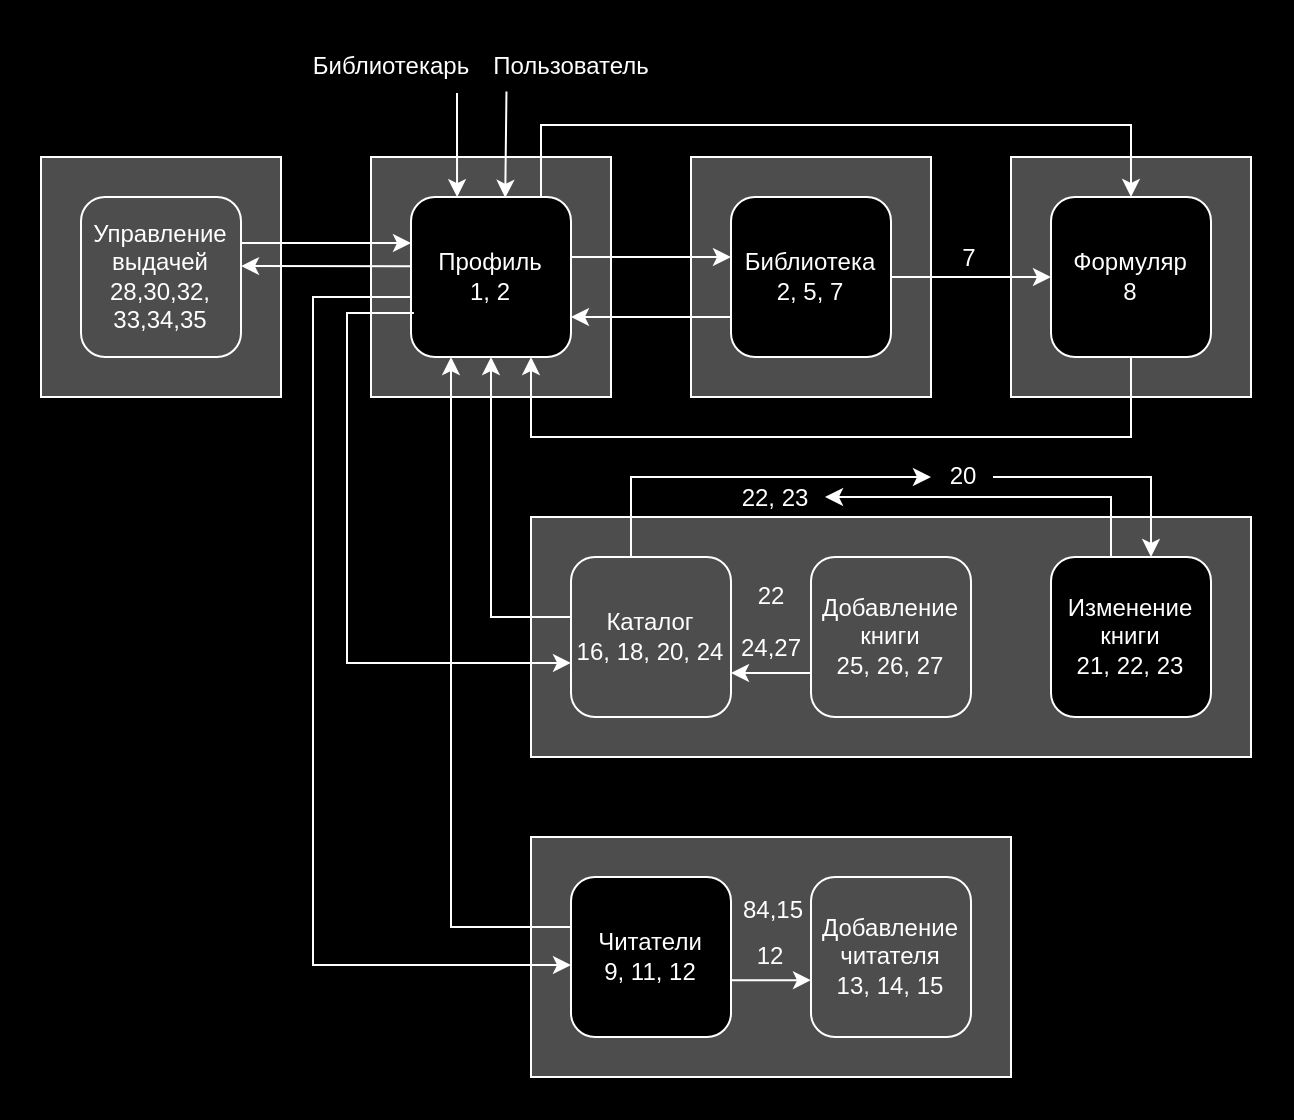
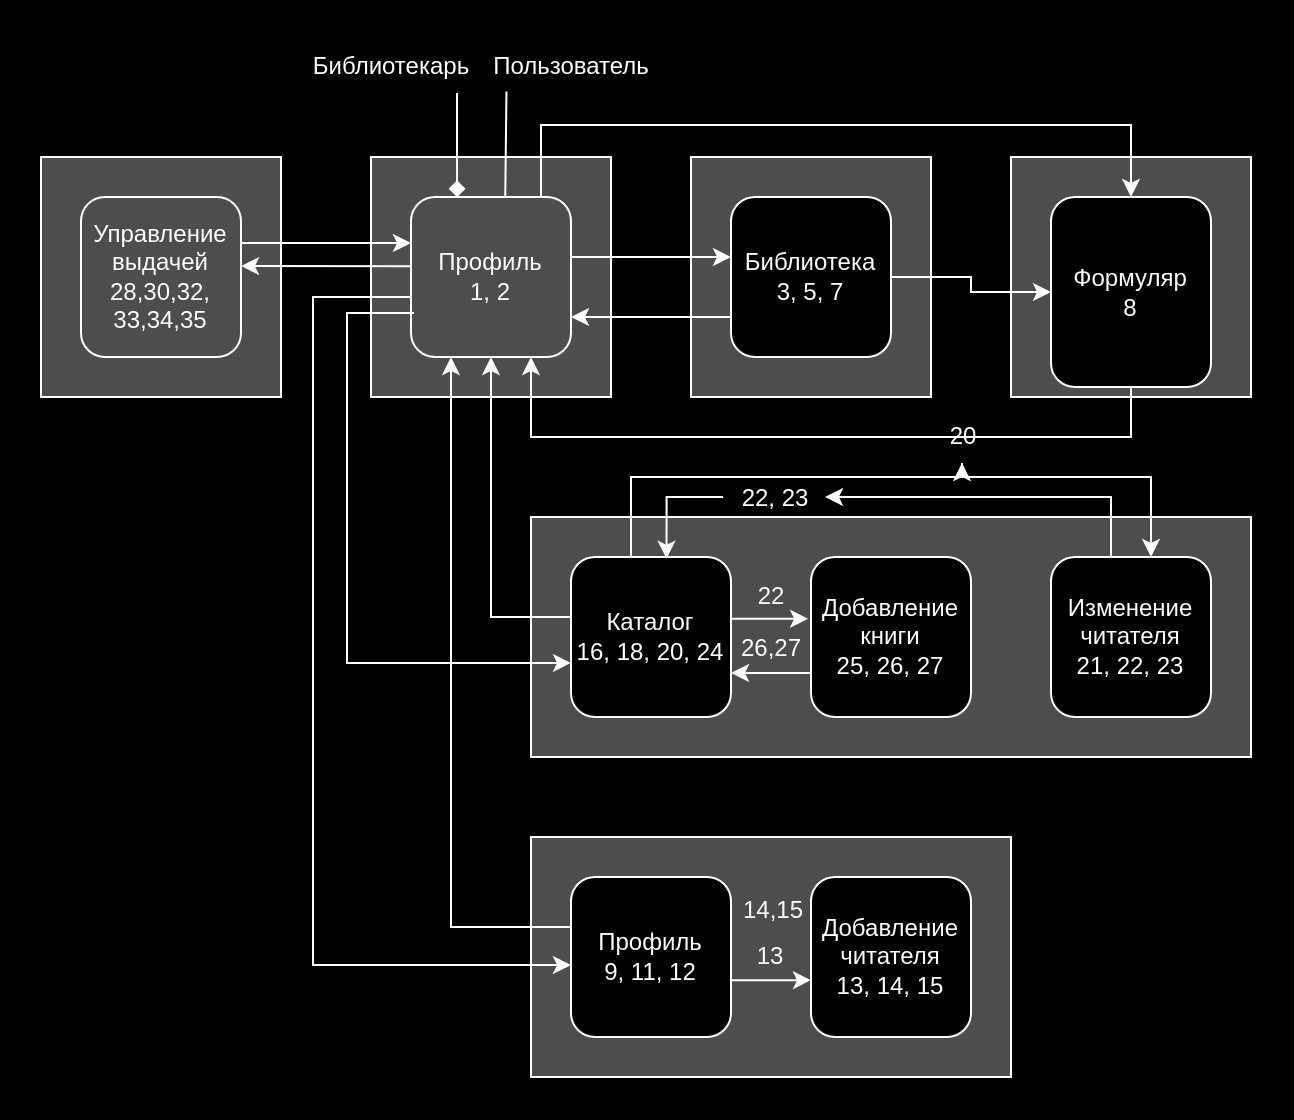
(457, 182) -> (457, 181)
(505, 183) -> (505, 188)
(968, 259) -> none
(491, 277) -> (491, 277)
(811, 277) -> (811, 277)
(1131, 277) -> (1131, 292)
(962, 477) -> (962, 437)
none -> (671, 497)
none -> (763, 619)
(651, 637) -> (651, 637)
(891, 637) -> (891, 637)
(1131, 637) -> (1131, 637)
(772, 649) -> (772, 649)
(774, 911) -> (774, 911)
(651, 957) -> (651, 957)
(771, 957) -> (771, 957)
(891, 957) -> (891, 957)
